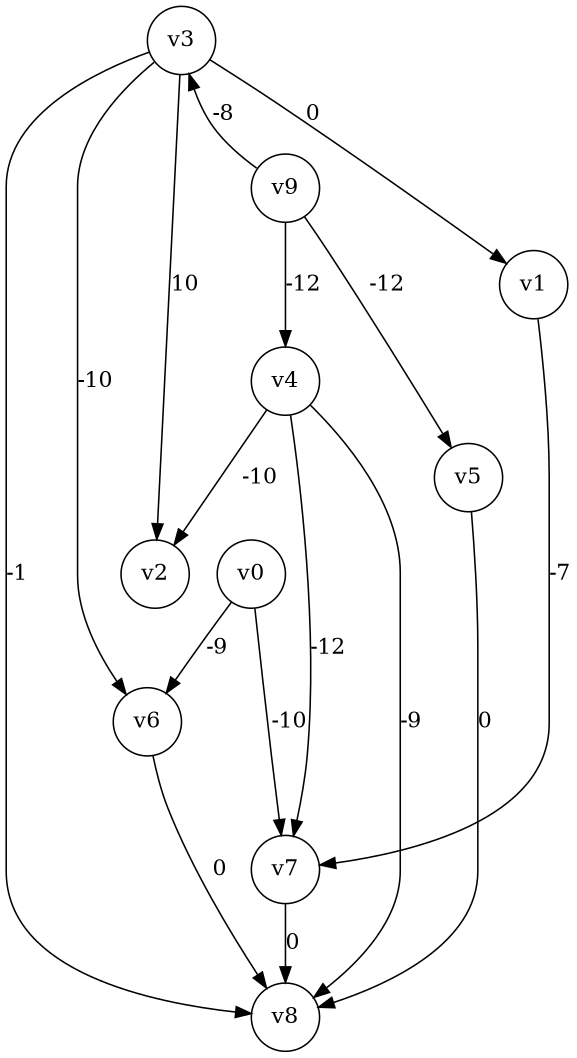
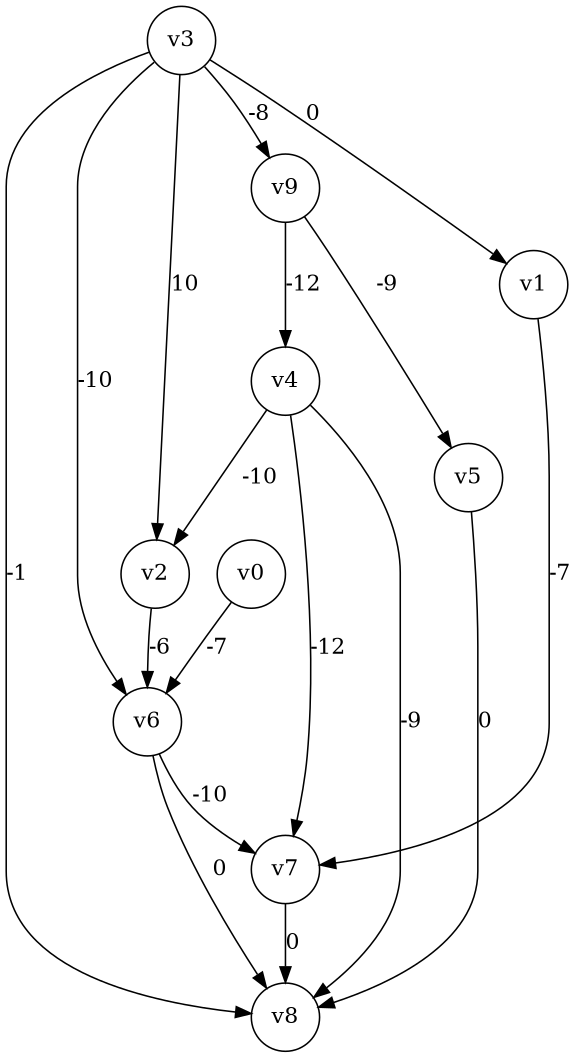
(219, 134) -> (235, 104)
(387, 285) -> (387, 285)
none -> (149, 640)
(217, 648) -> (217, 648)
(267, 714) -> (192, 807)
